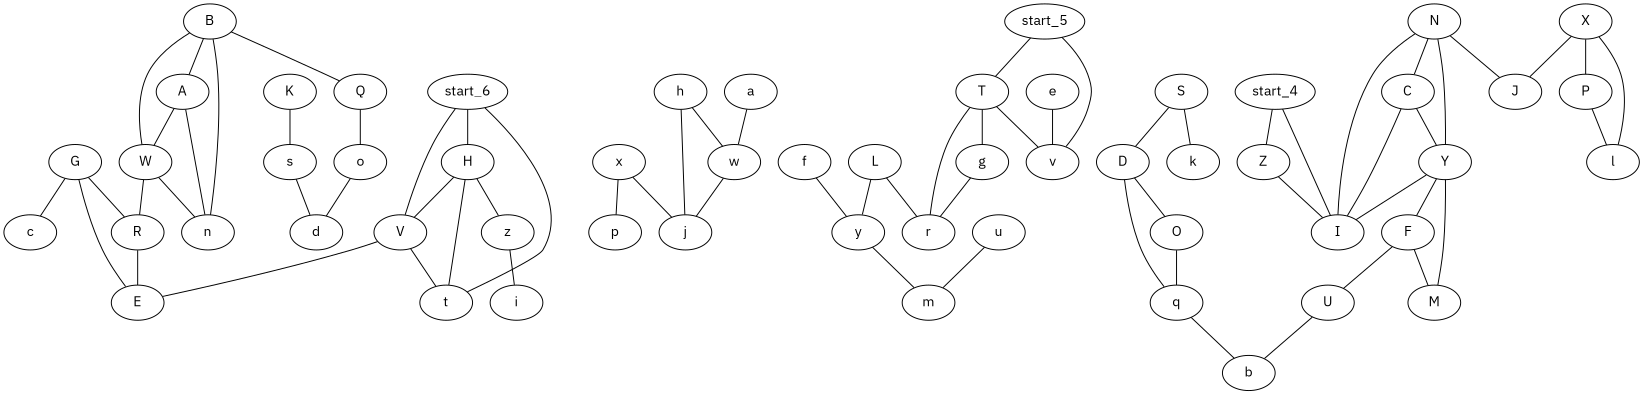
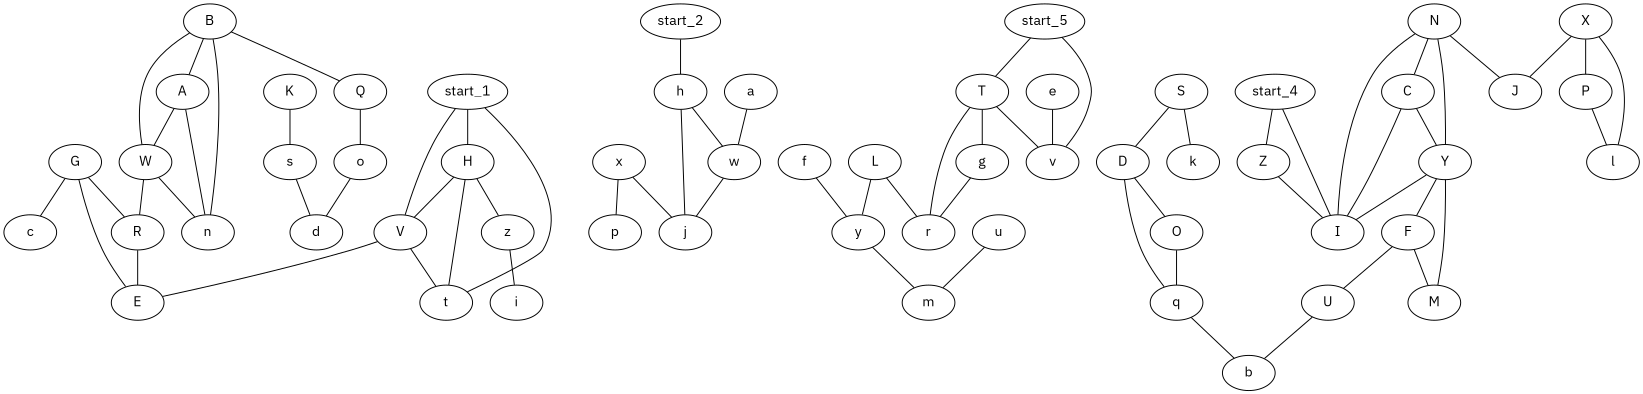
none -> (681, 21)
(468, 92) -> (468, 92)
